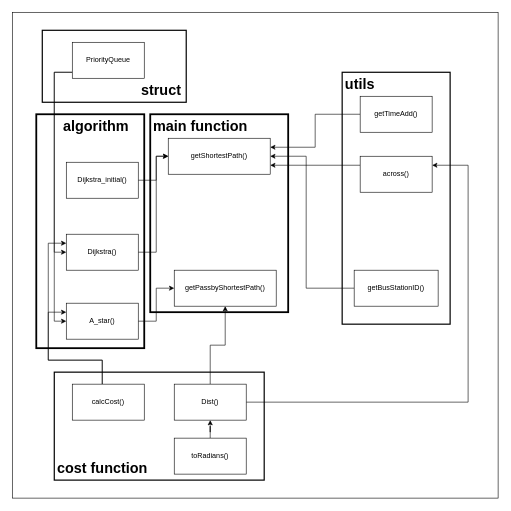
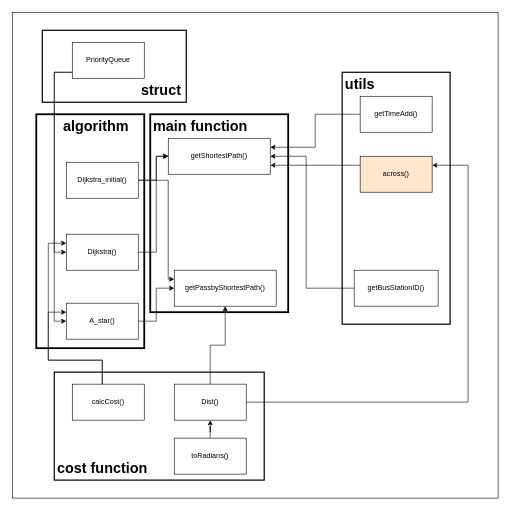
(396, 174) -> (396, 174)
none -> (168, 278)
